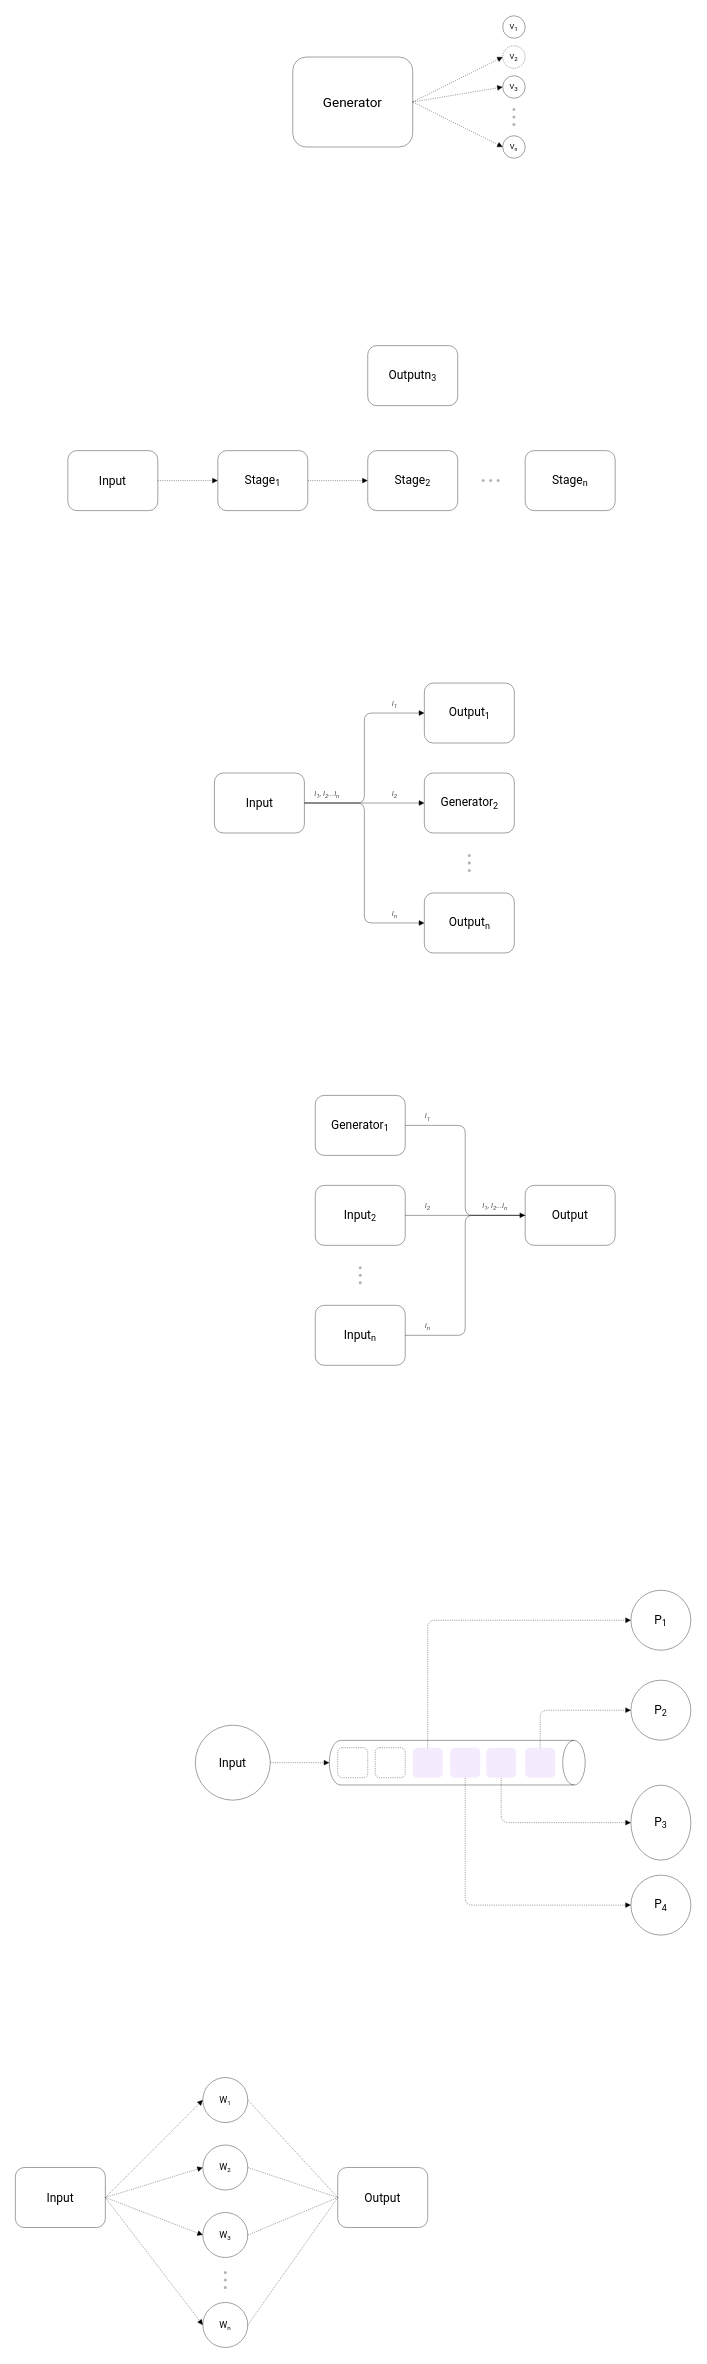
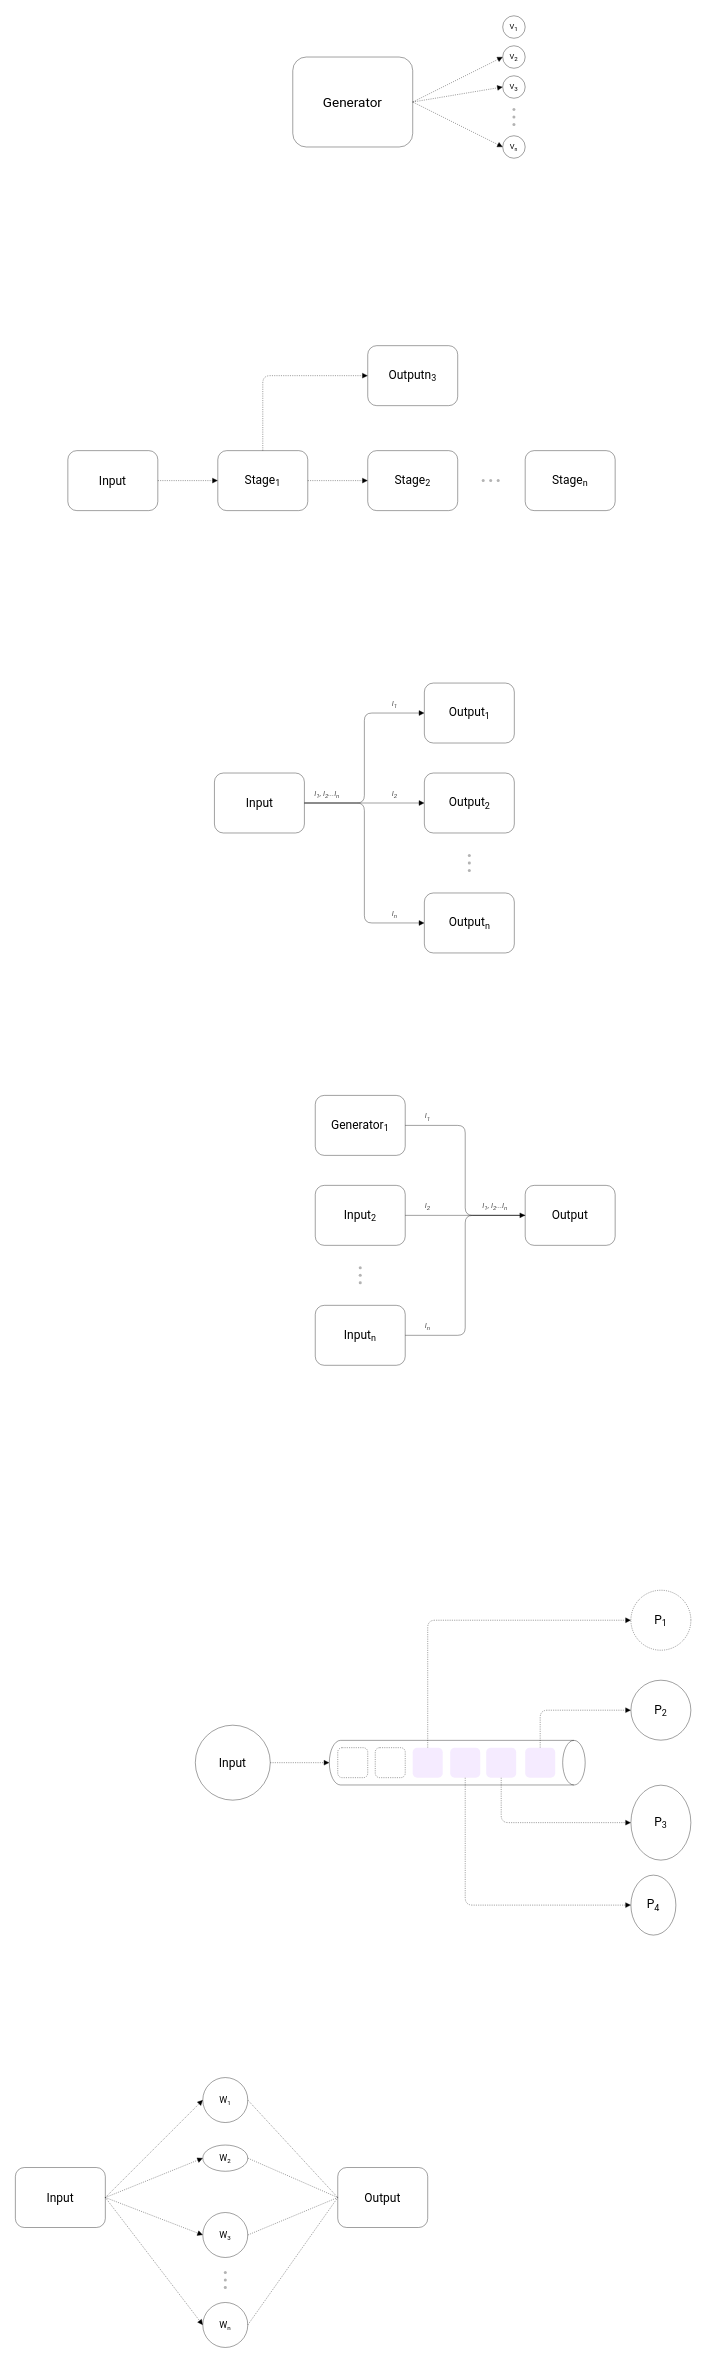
(514, 57) -> (514, 57)
none -> (361, 375)
(470, 803) -> (470, 803)
(661, 1620) -> (661, 1620)
(661, 1905) -> (654, 1905)
(225, 2168) -> (225, 2159)
